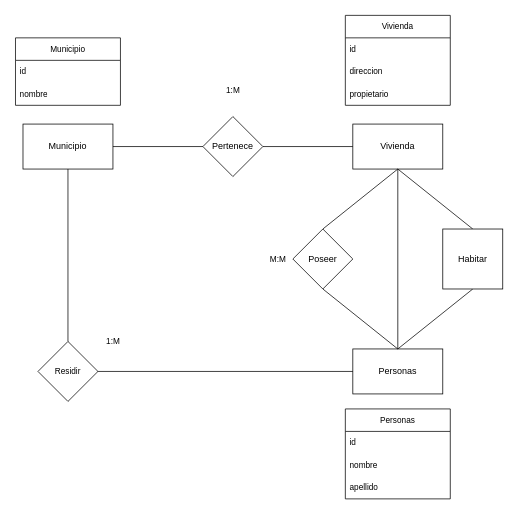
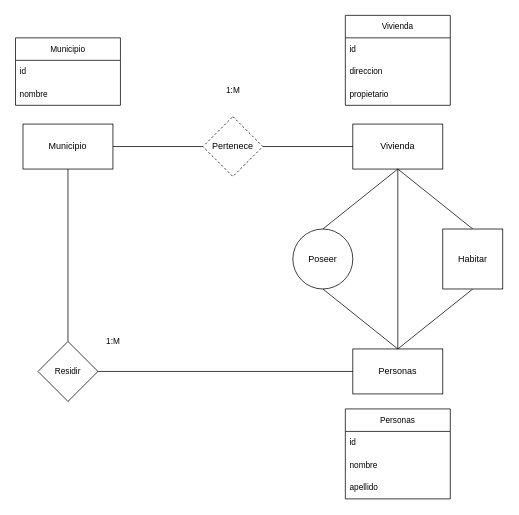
(233, 147) -> (233, 147)
(278, 259) -> none
(323, 259) -> (323, 259)
